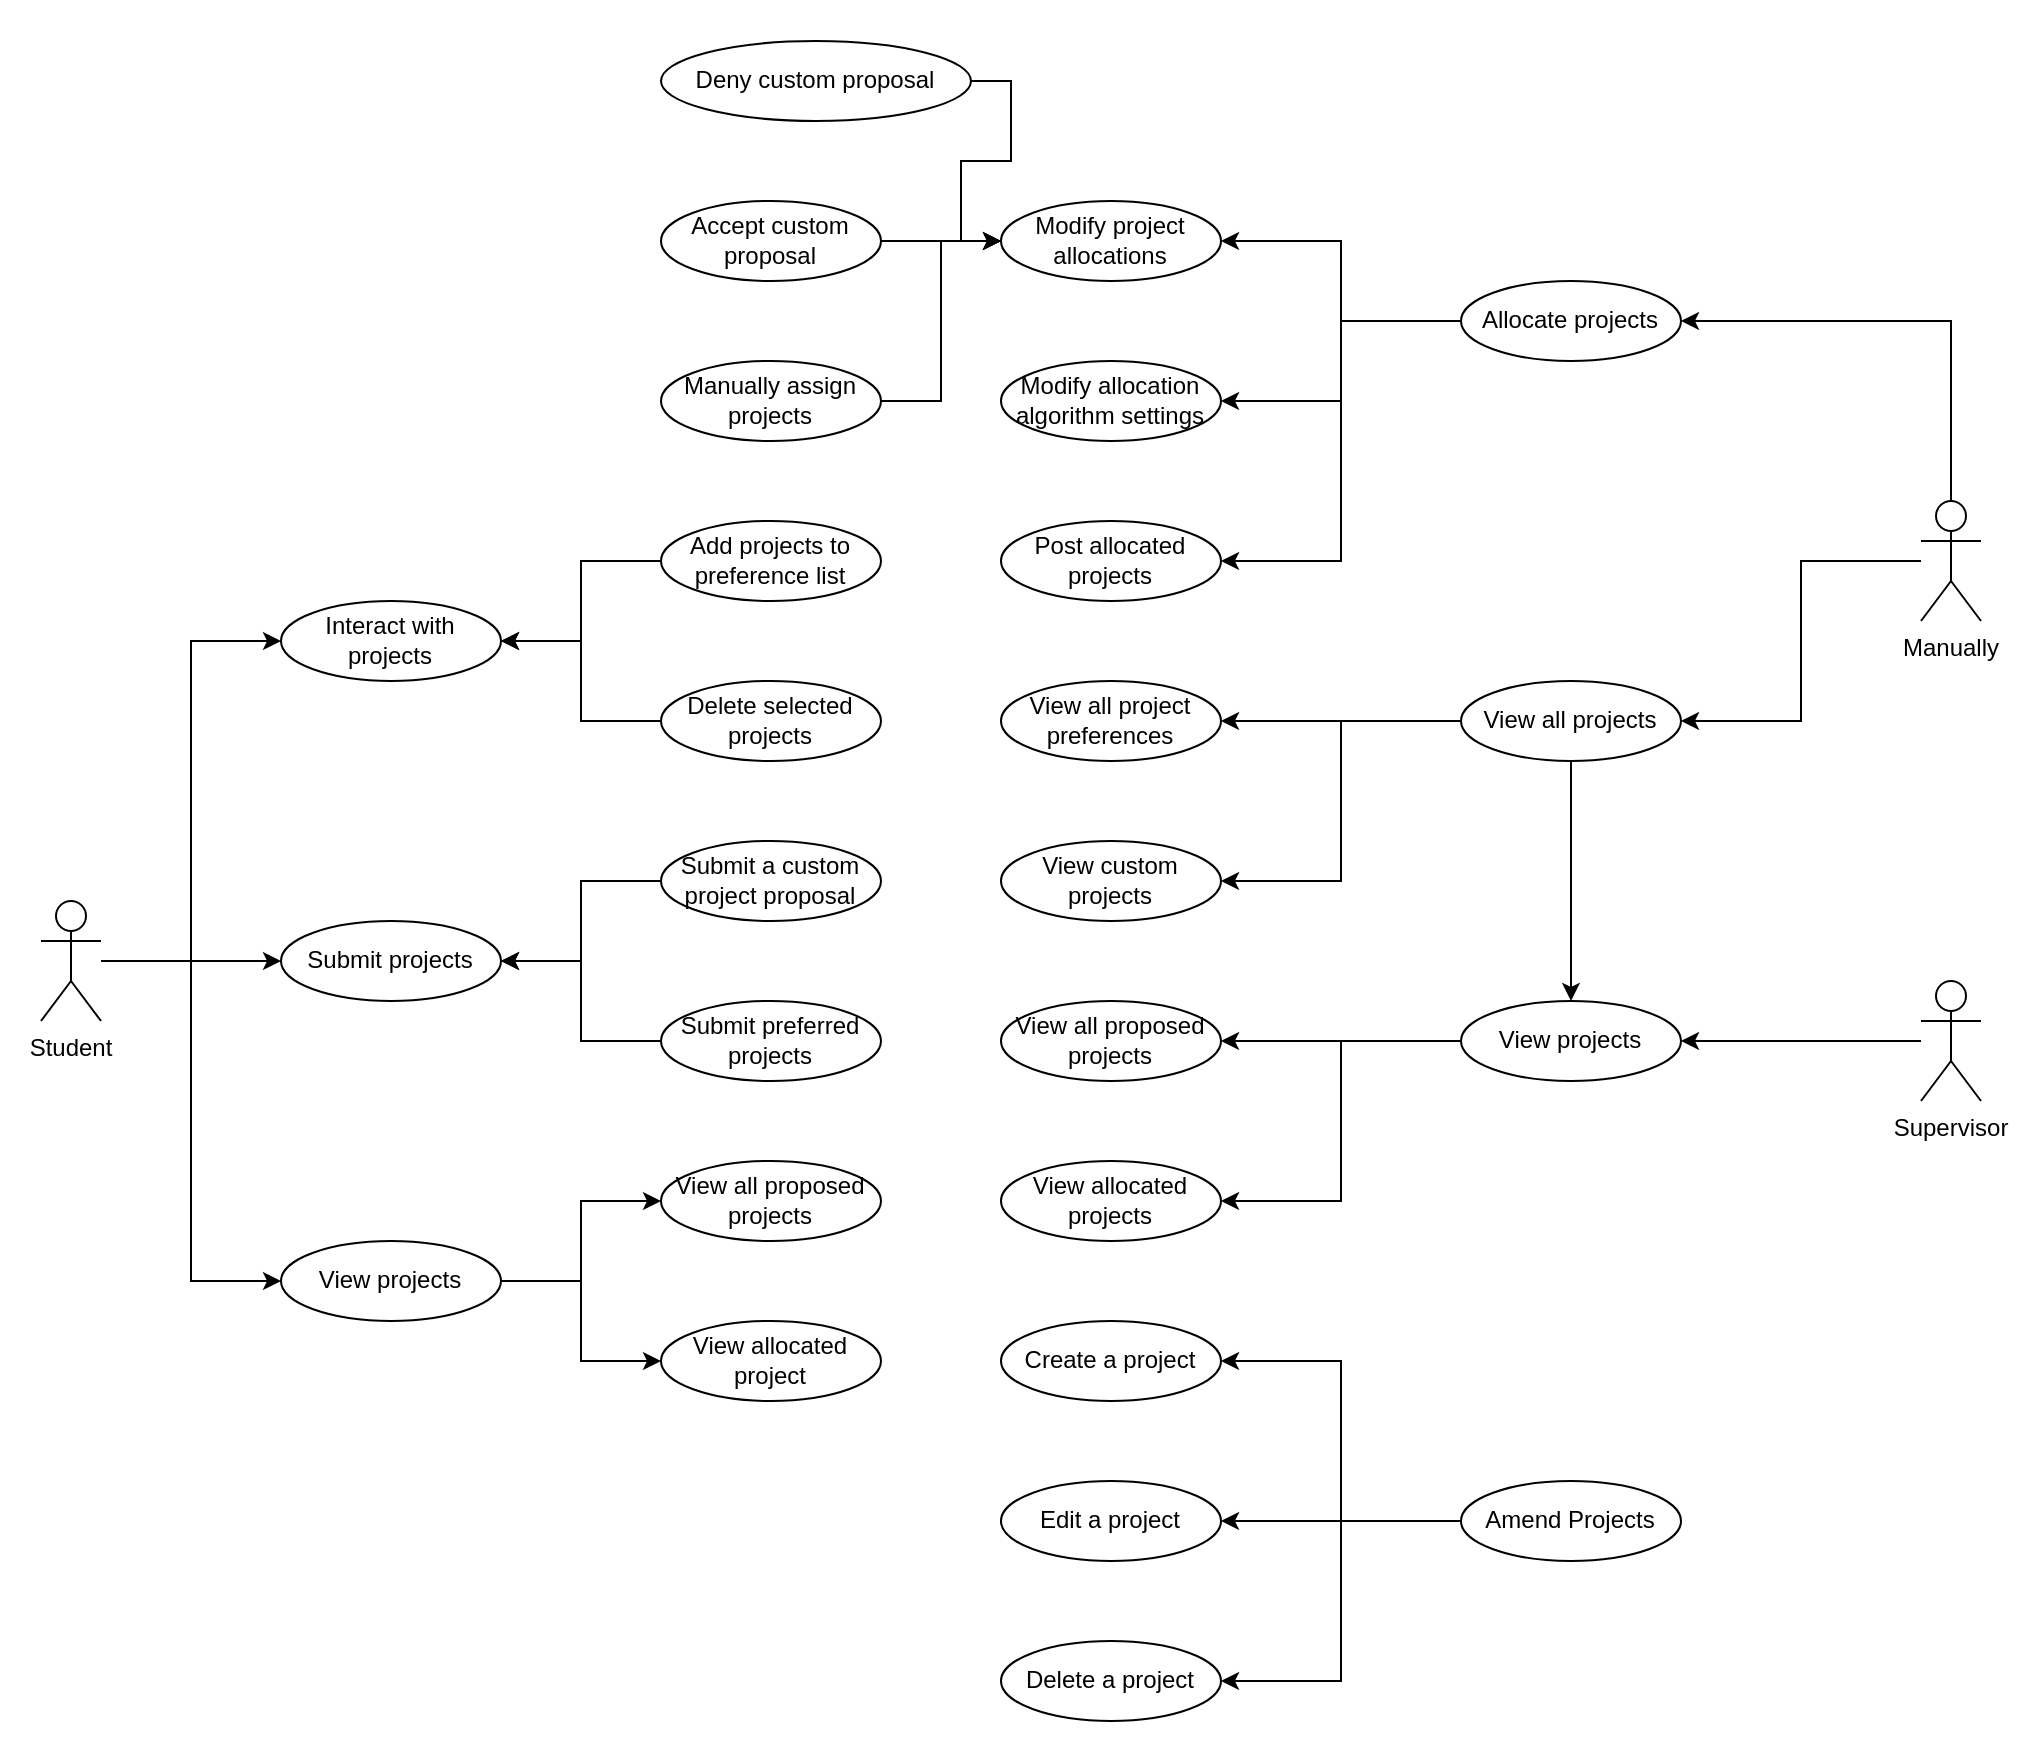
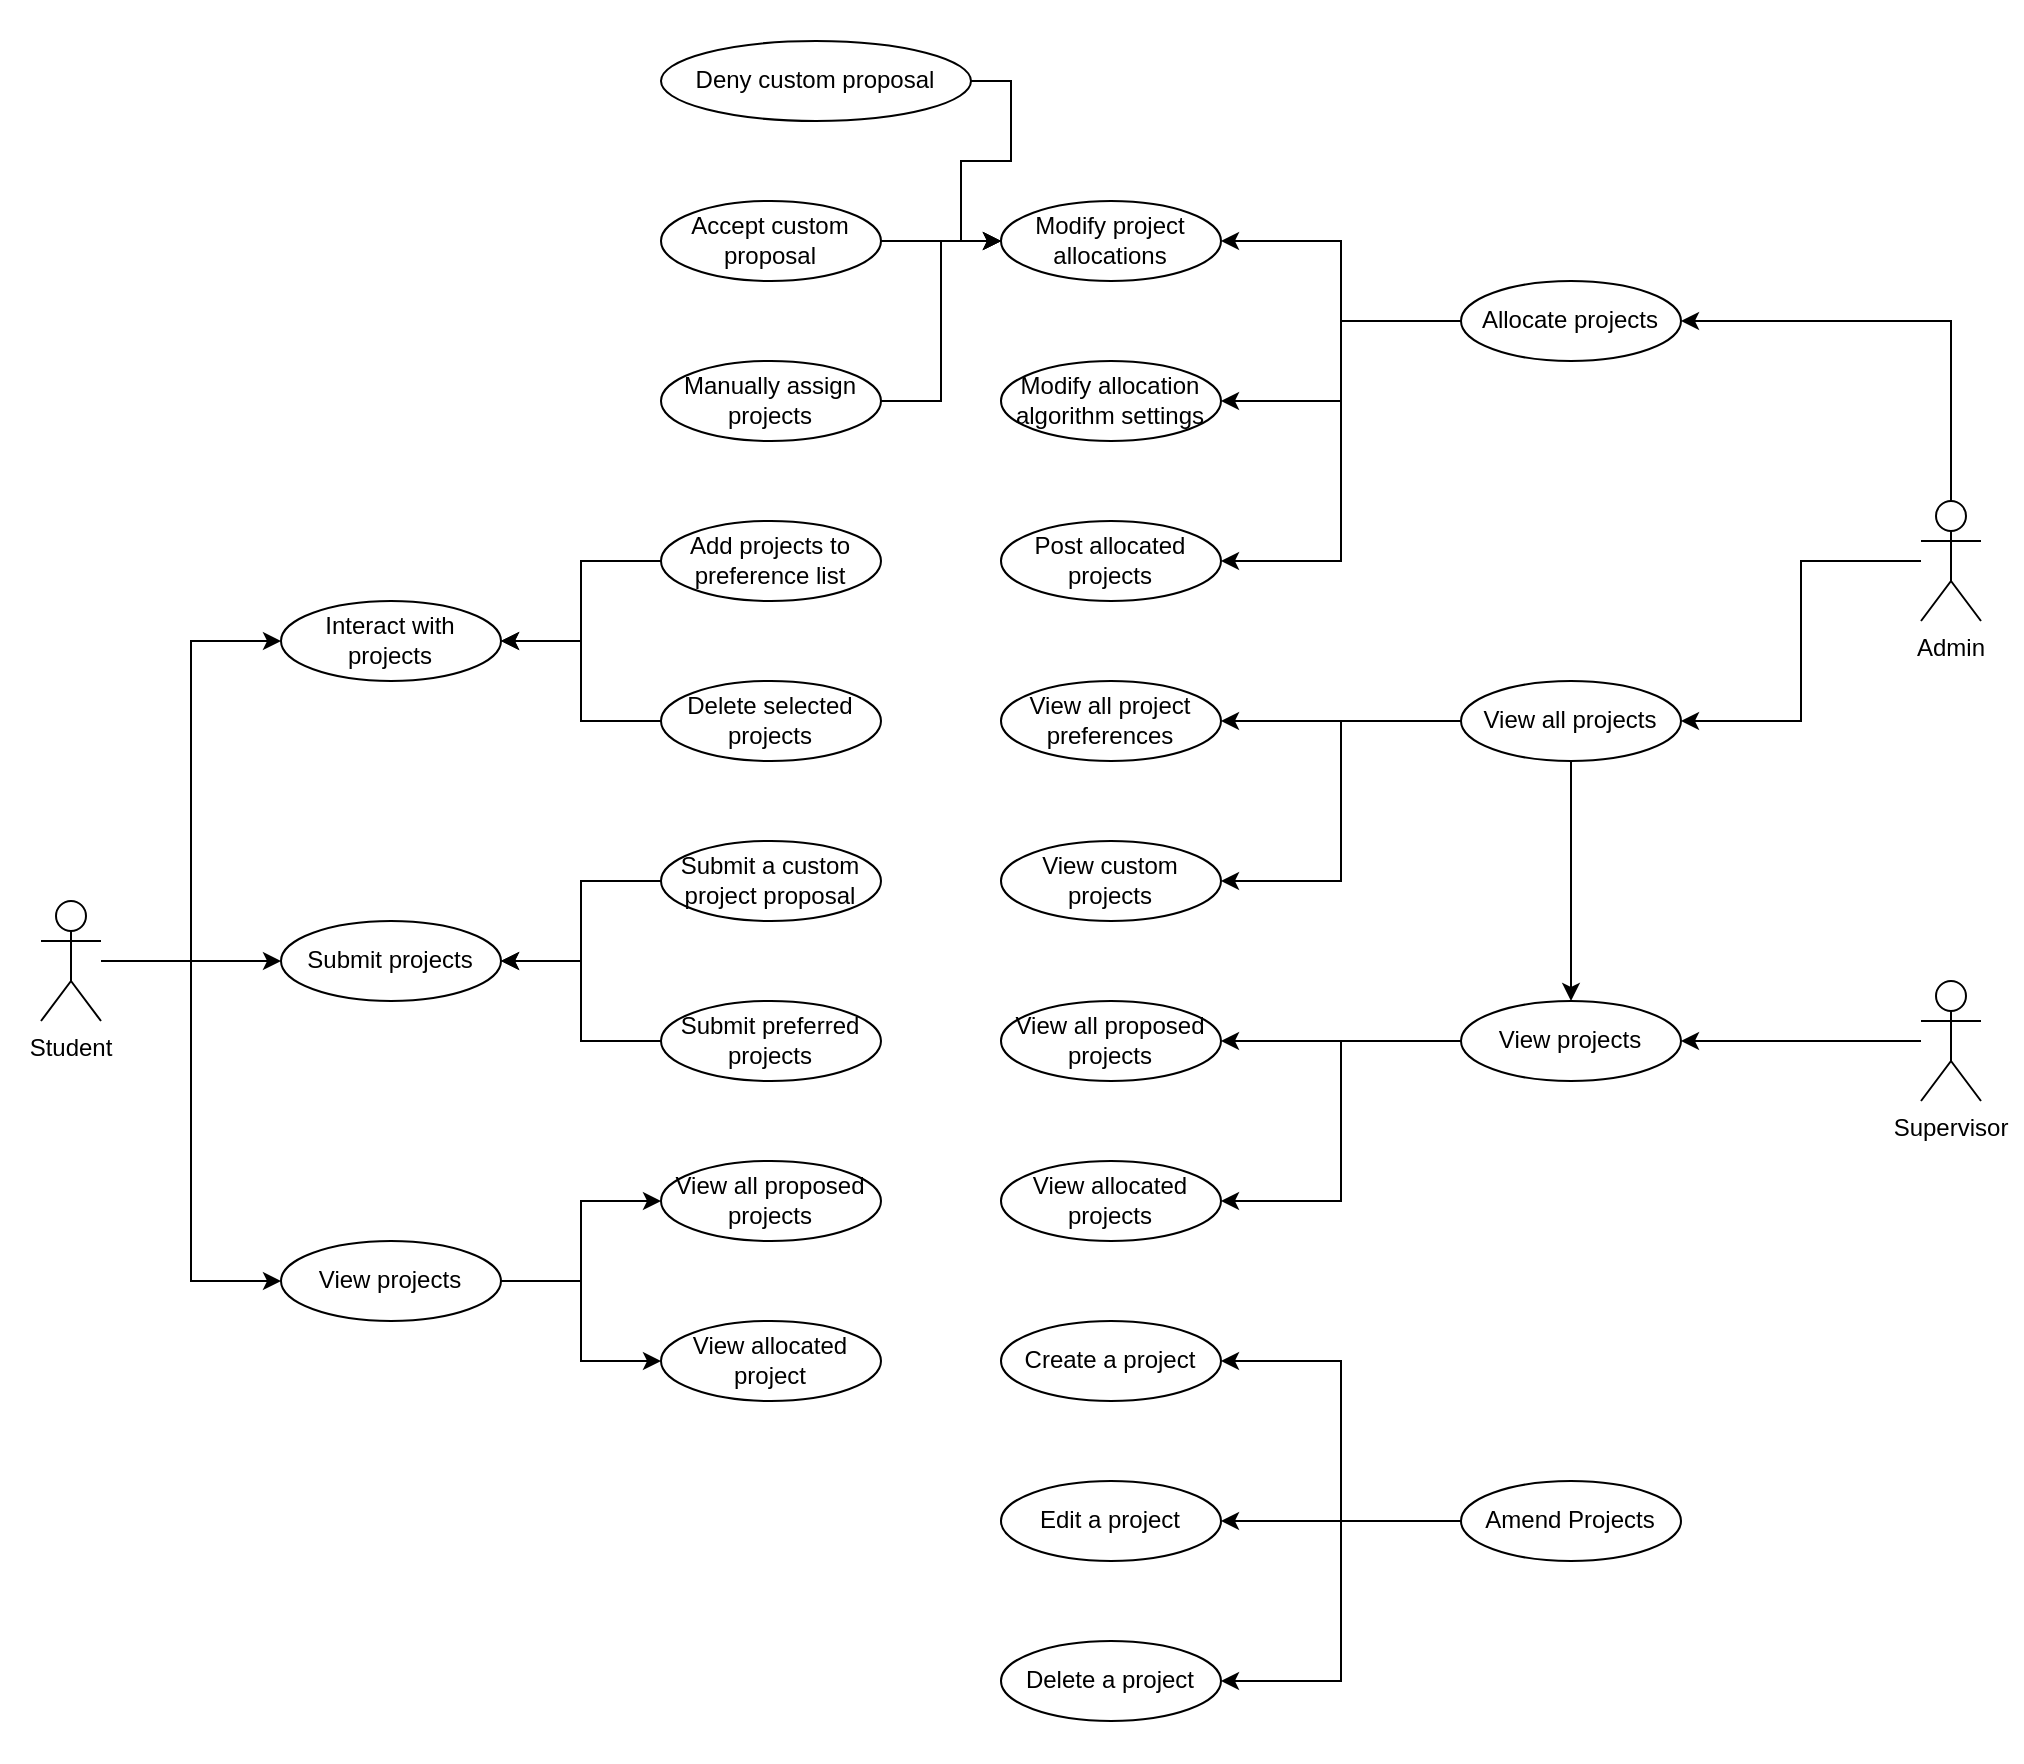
(1952, 649) -> (1952, 649)
